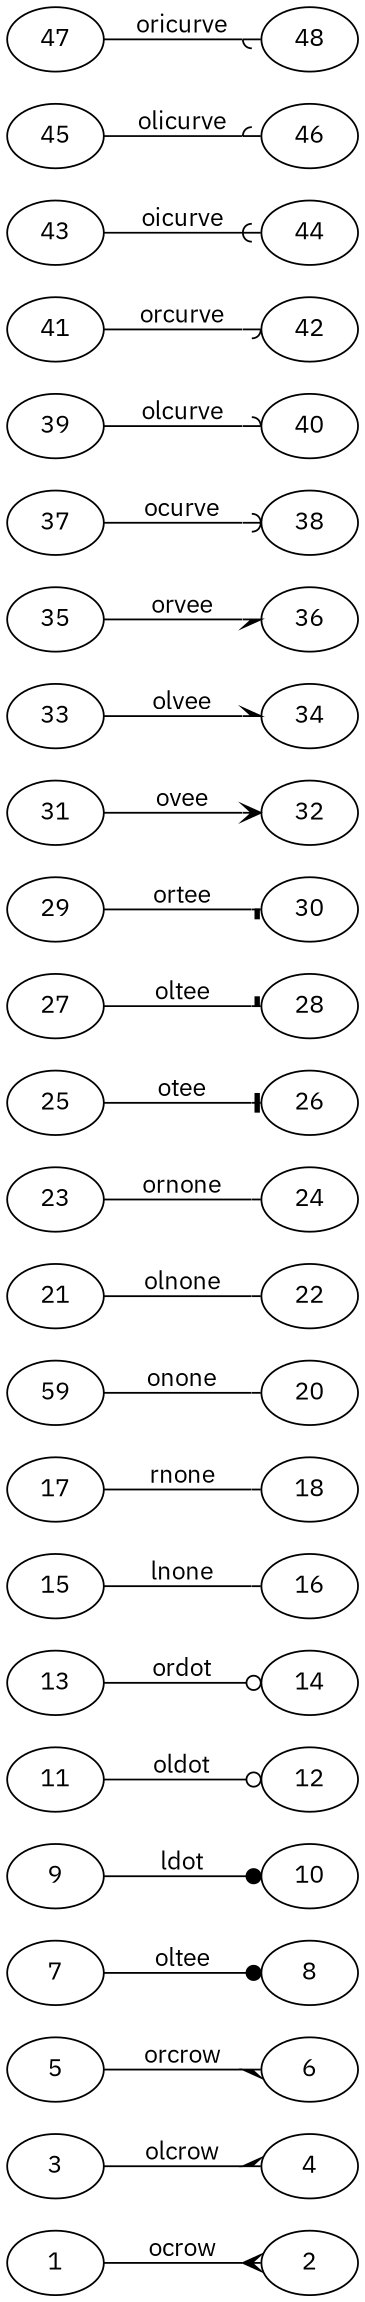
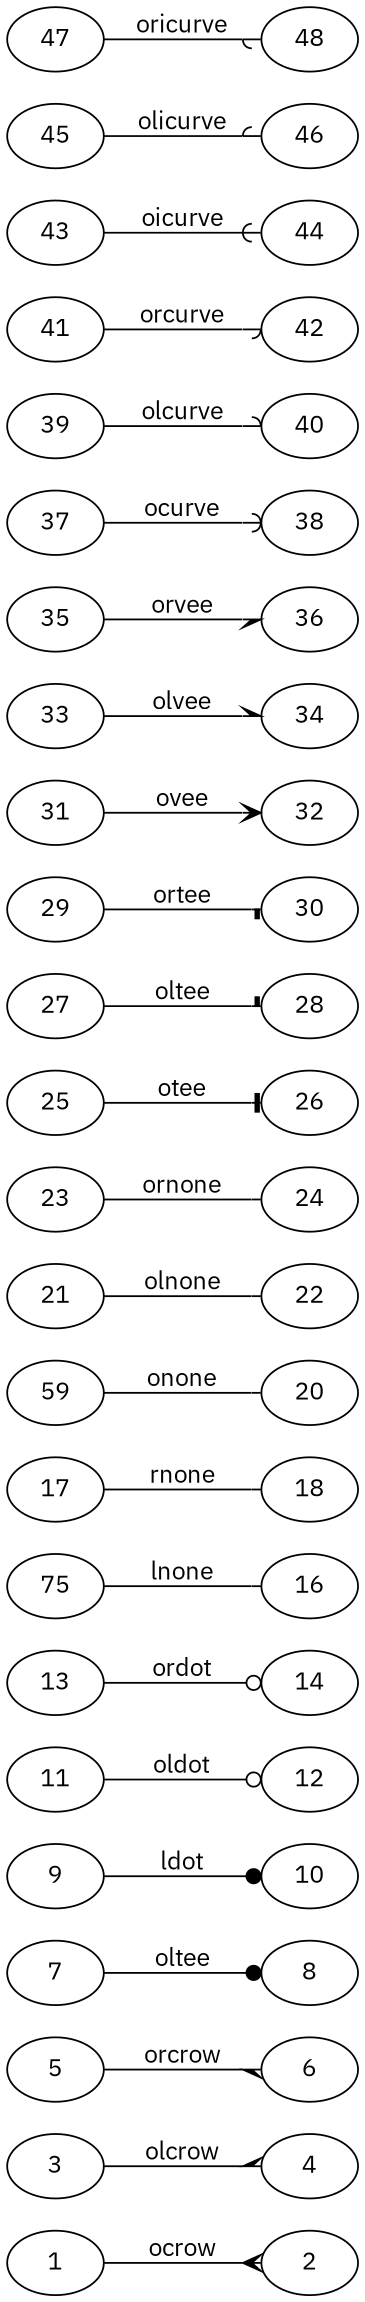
(55, 1586) -> (55, 1586)
